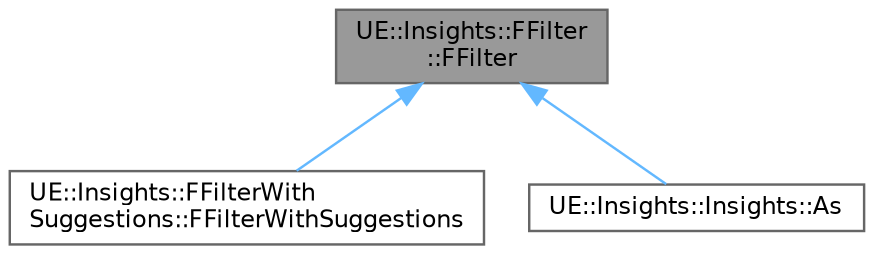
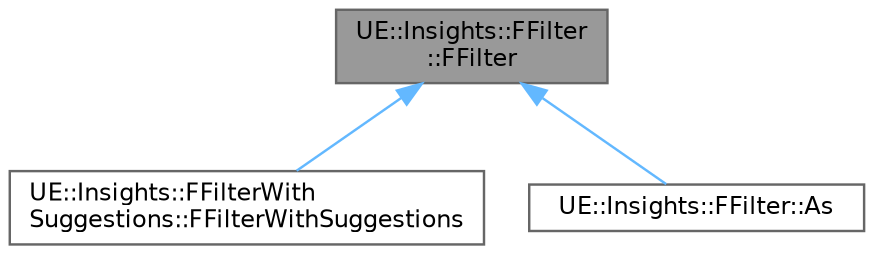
(697, 208) -> (697, 208)
